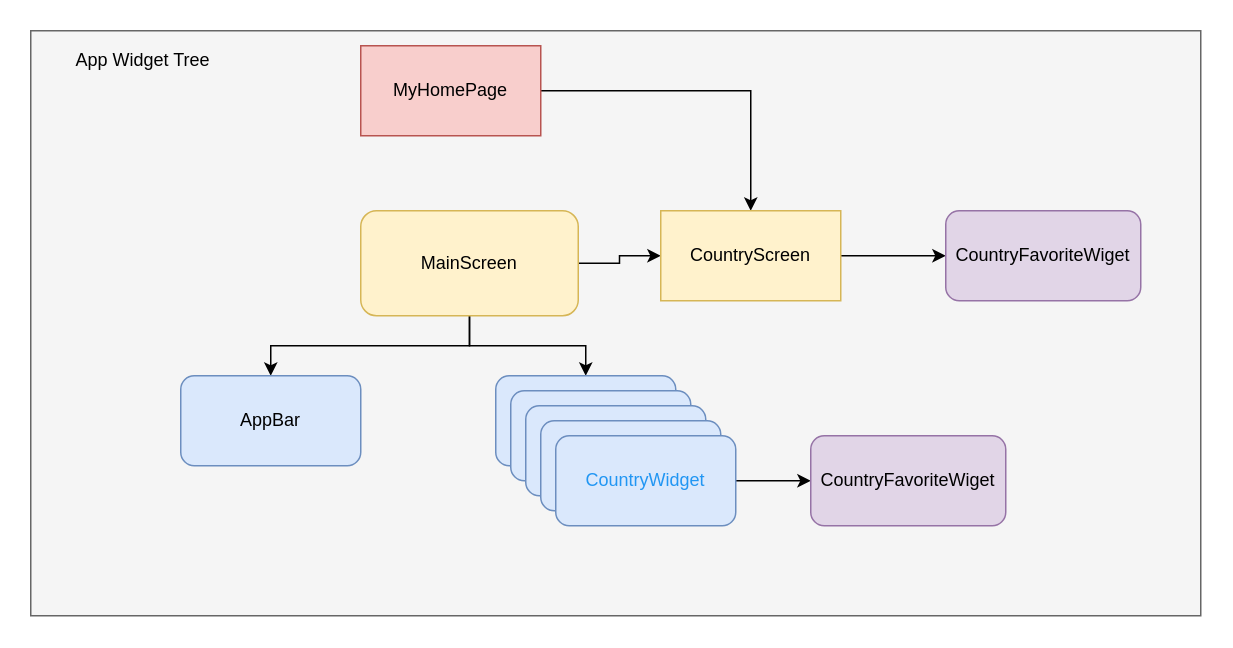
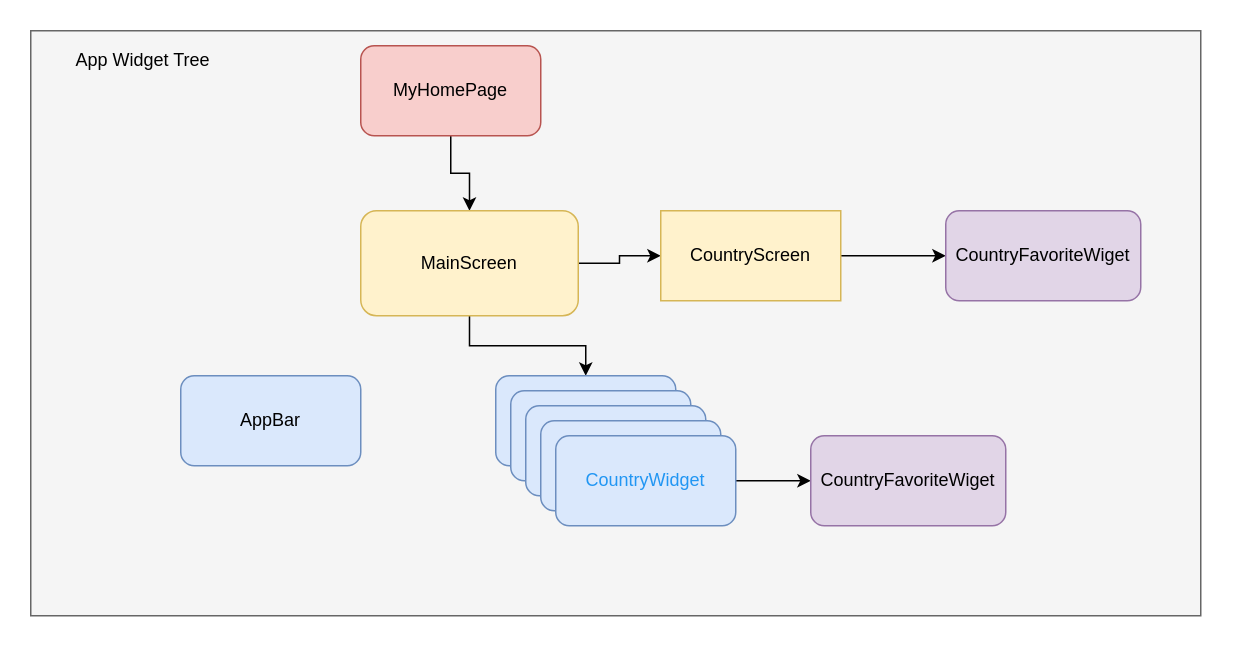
(451, 91) -> (451, 91)
(701, 91) -> (455, 173)
(360, 346) -> none
